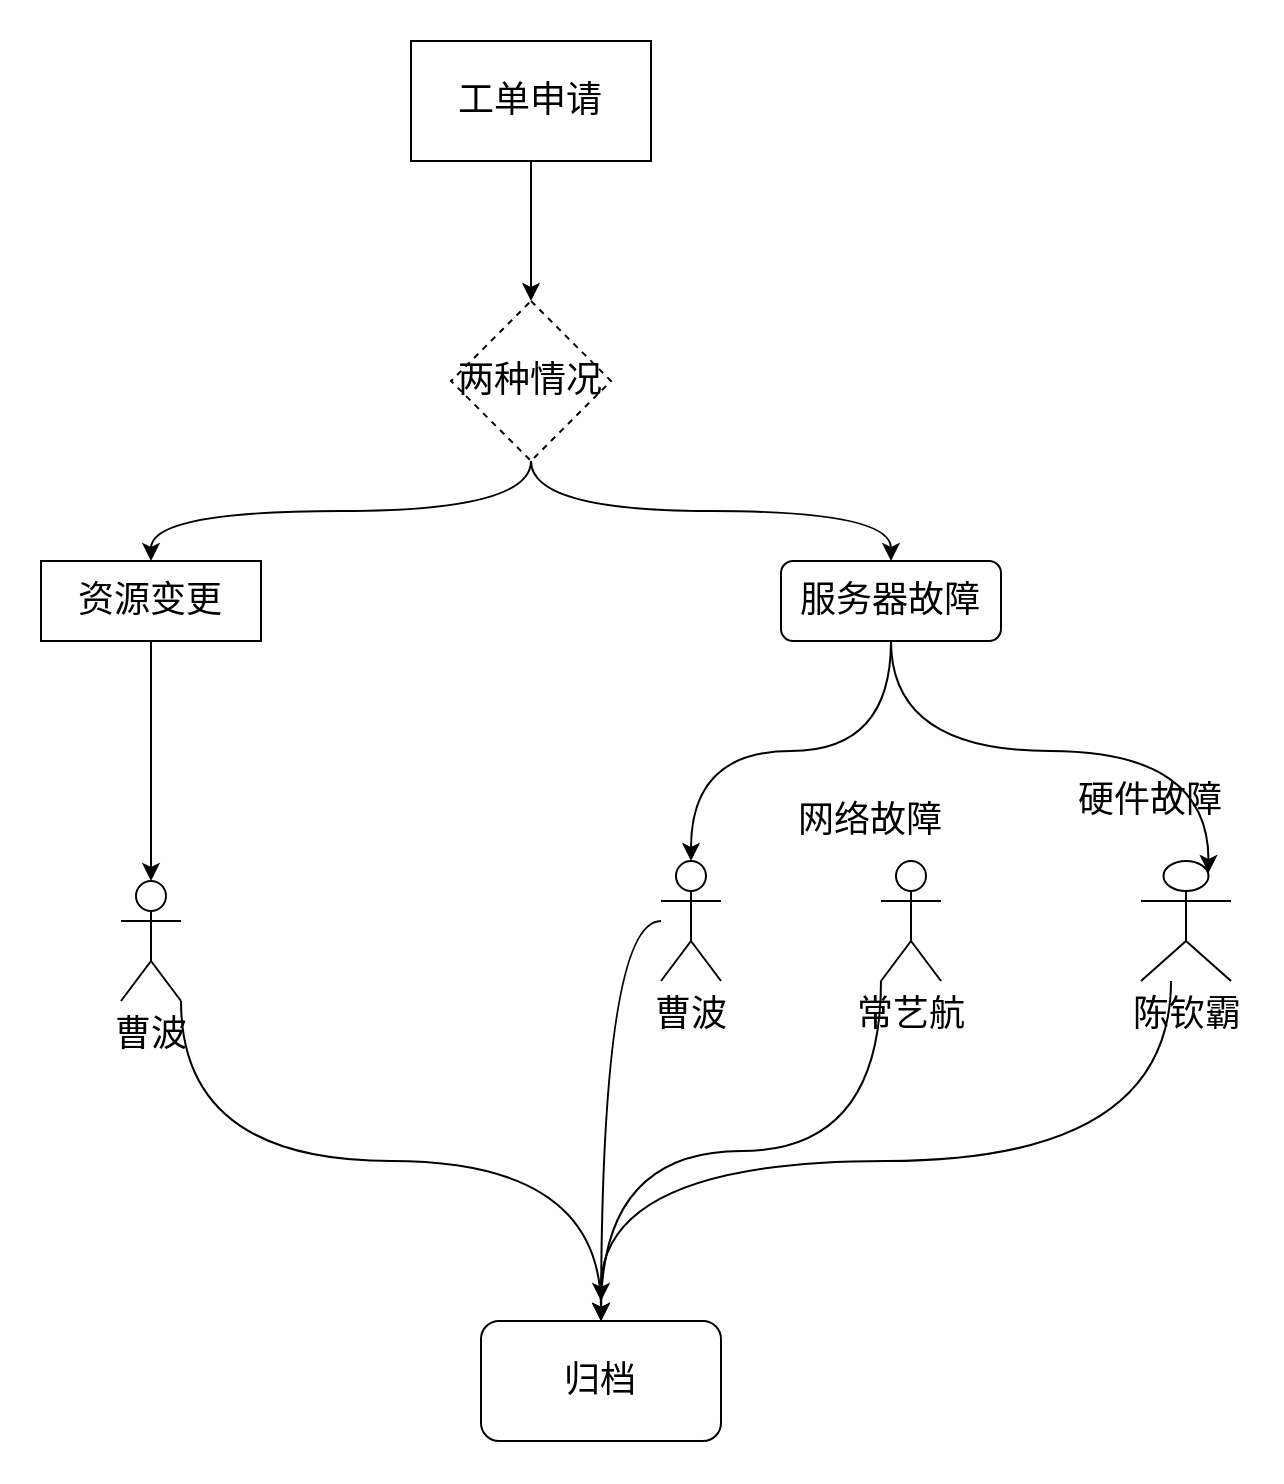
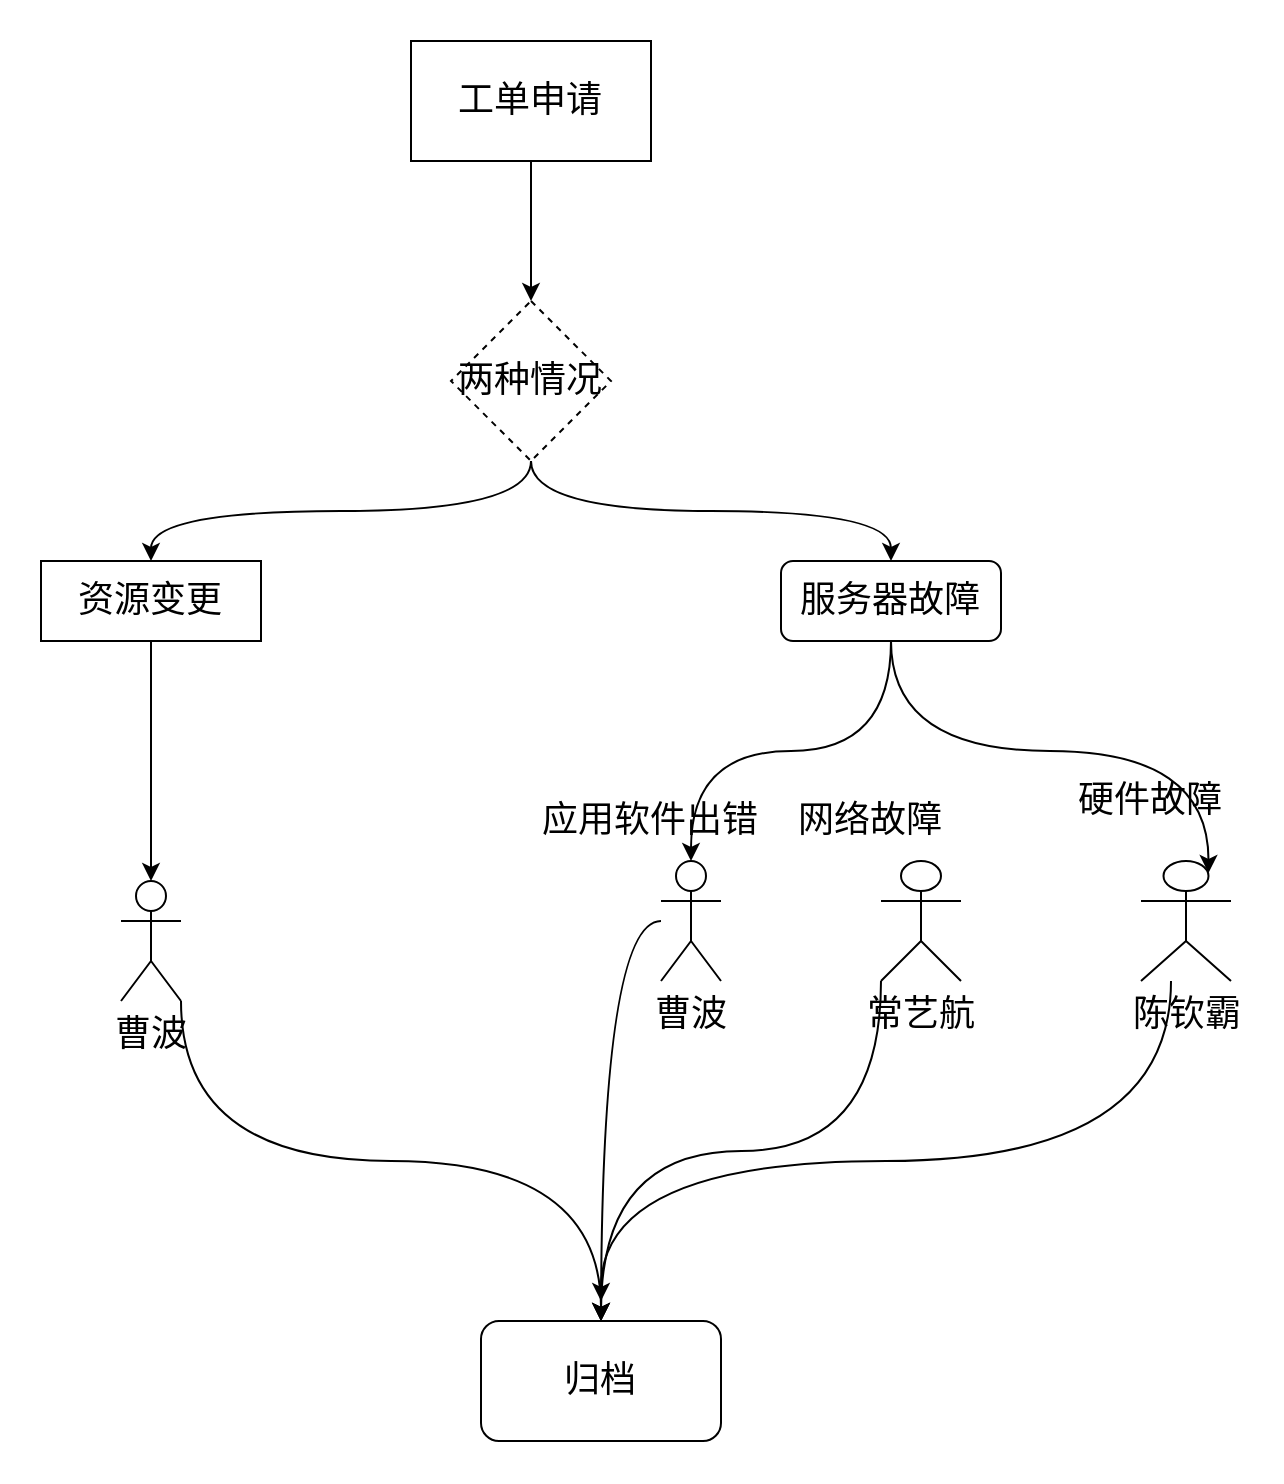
none -> (651, 821)
(911, 921) -> (921, 921)
